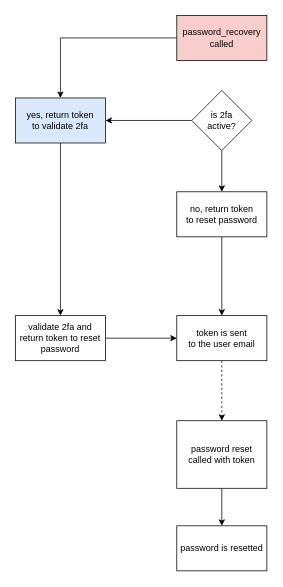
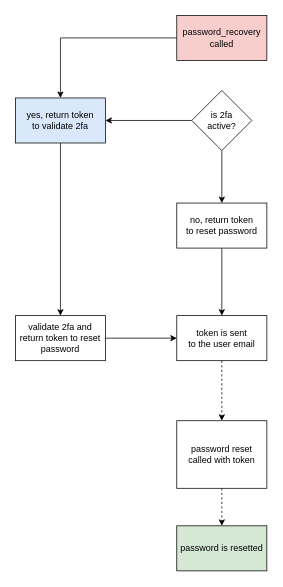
(222, 214) -> (222, 225)
(222, 504) -> (222, 504)
(222, 548) -> (222, 548)
